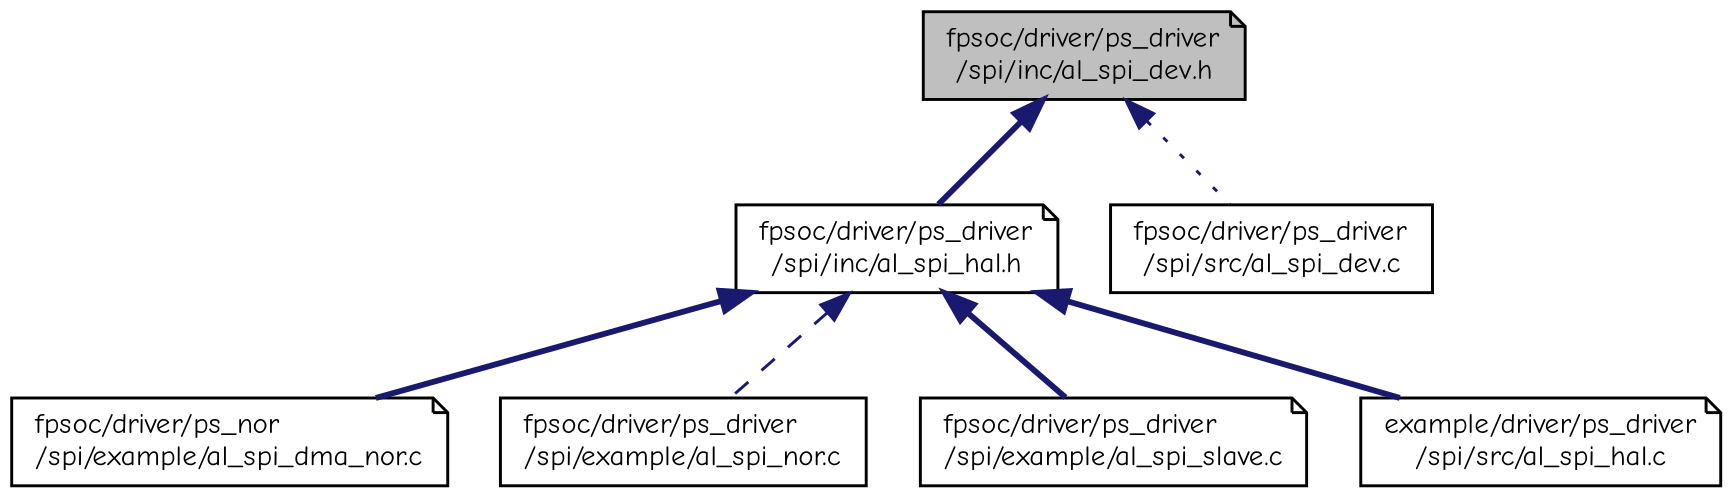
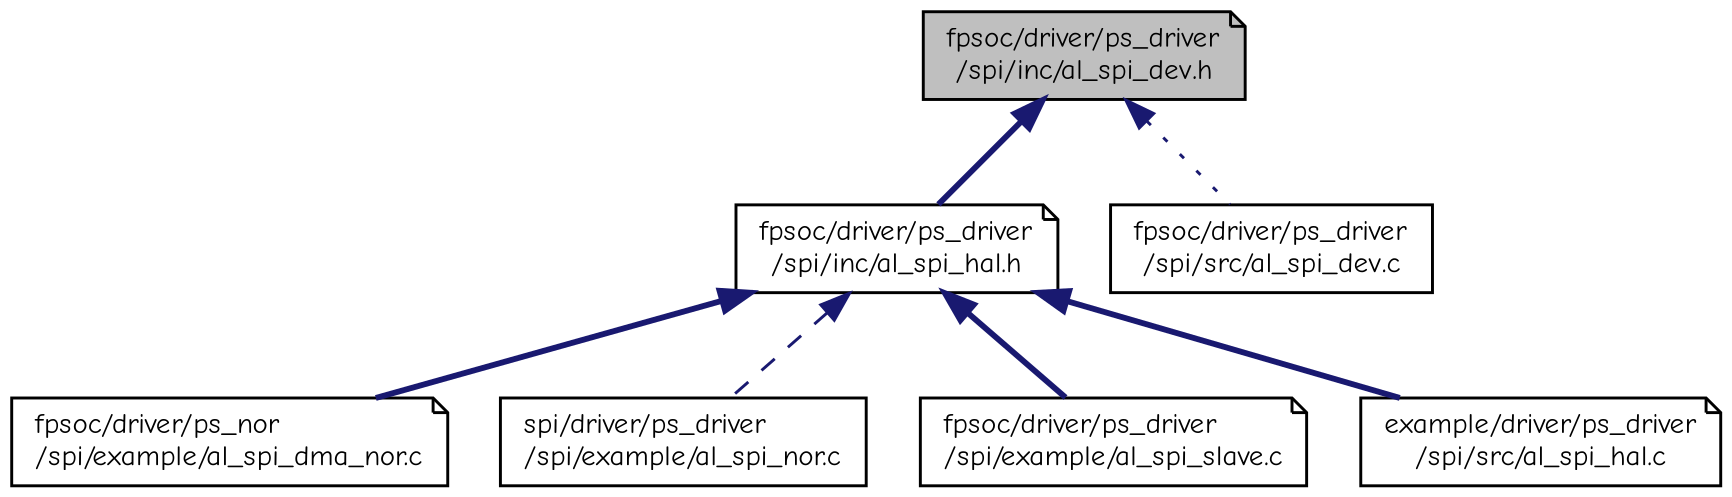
(683, 442) -> (683, 442)
